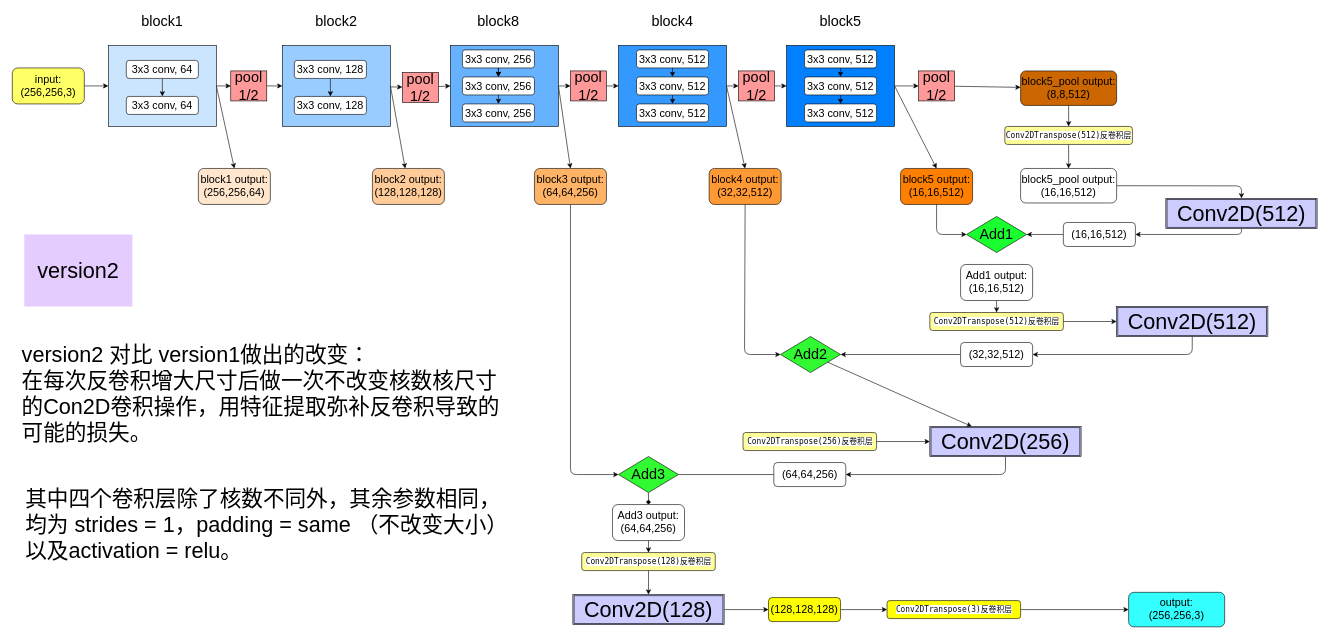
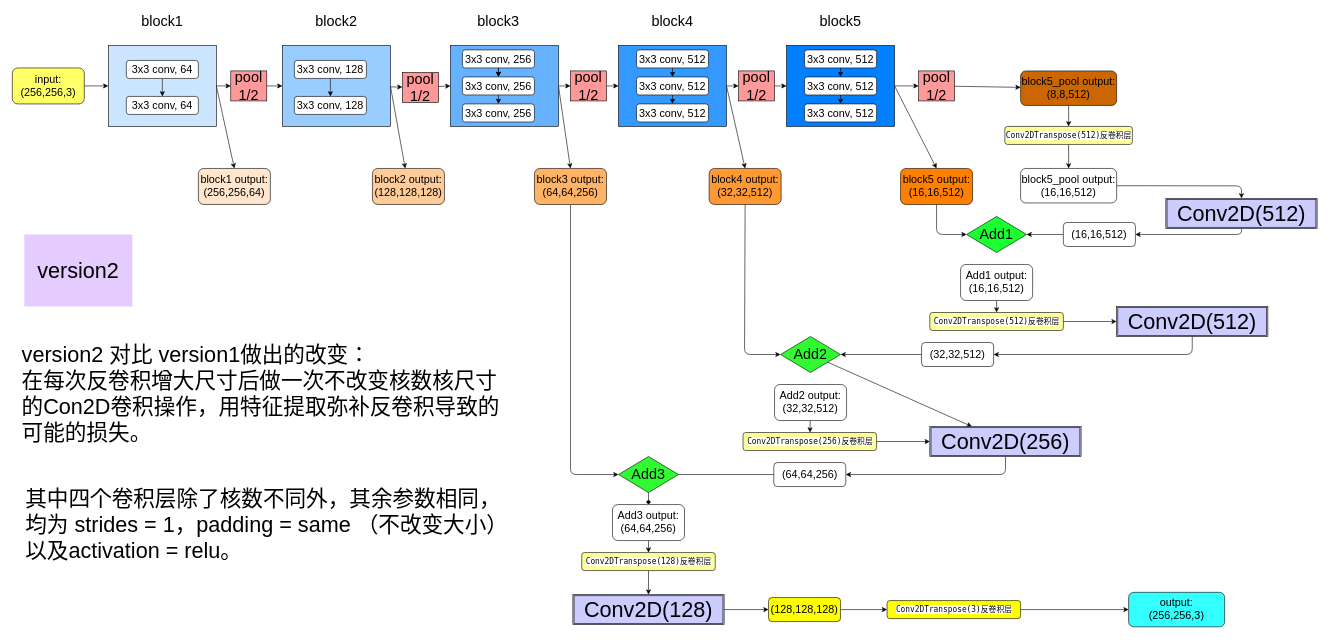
(498, 21) -> (498, 21)
(996, 354) -> (957, 354)
none -> (810, 402)
none -> (810, 425)
